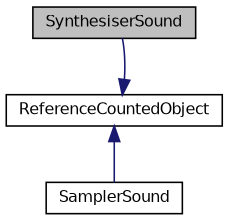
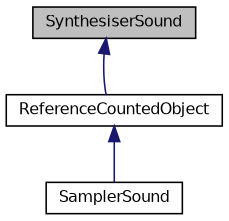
(125, 59) -> (104, 75)
